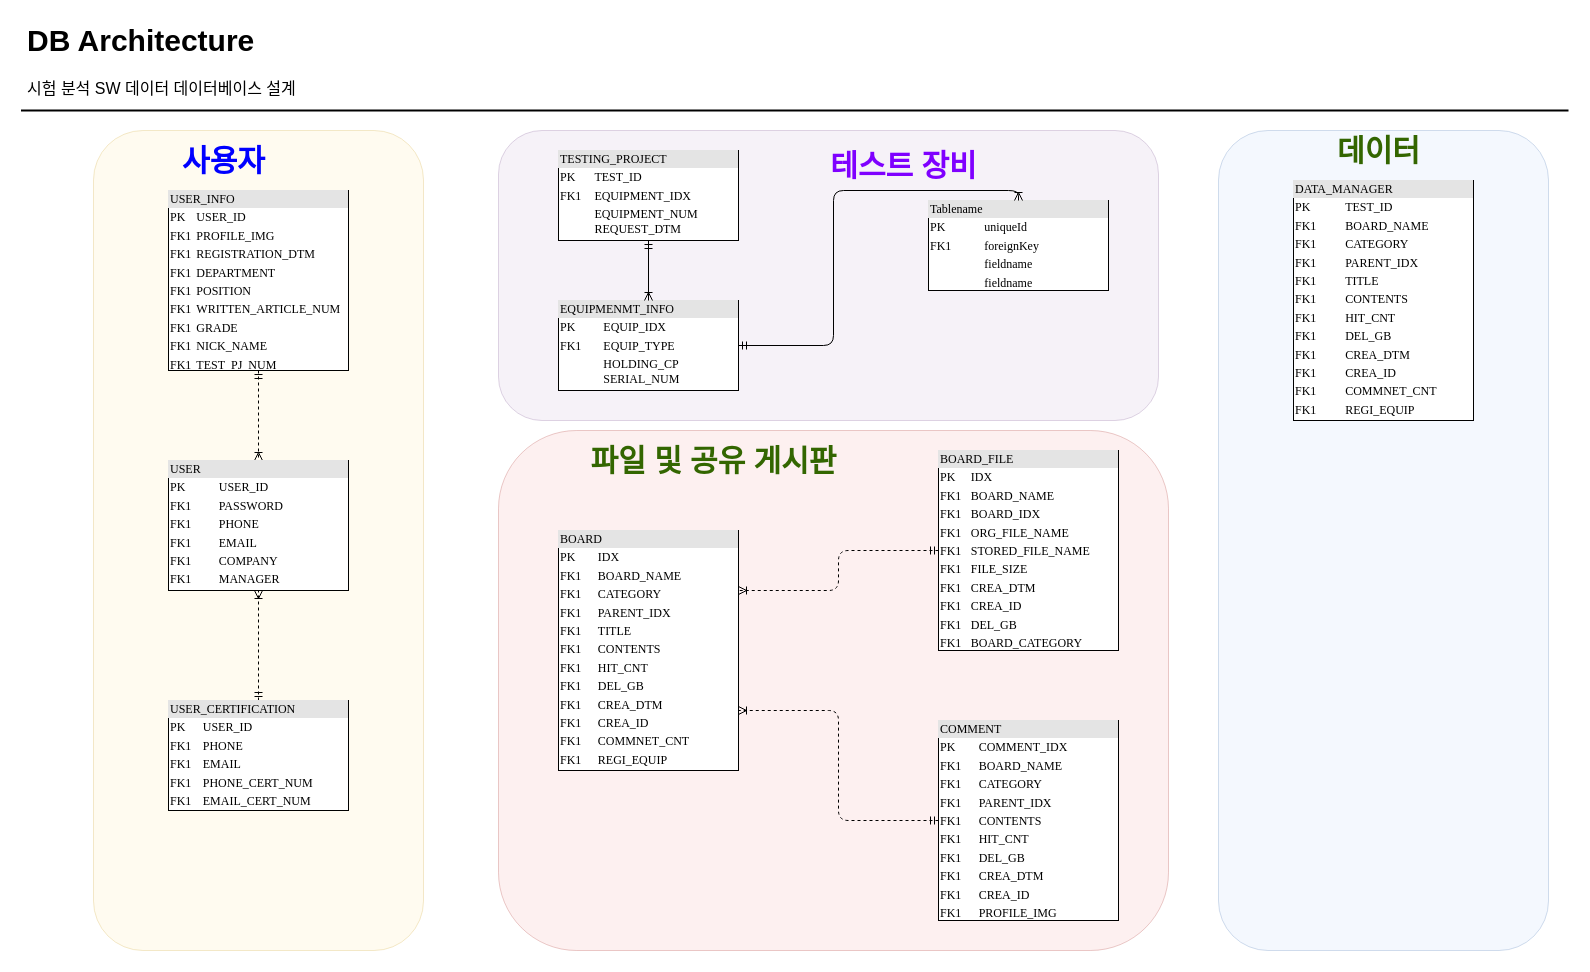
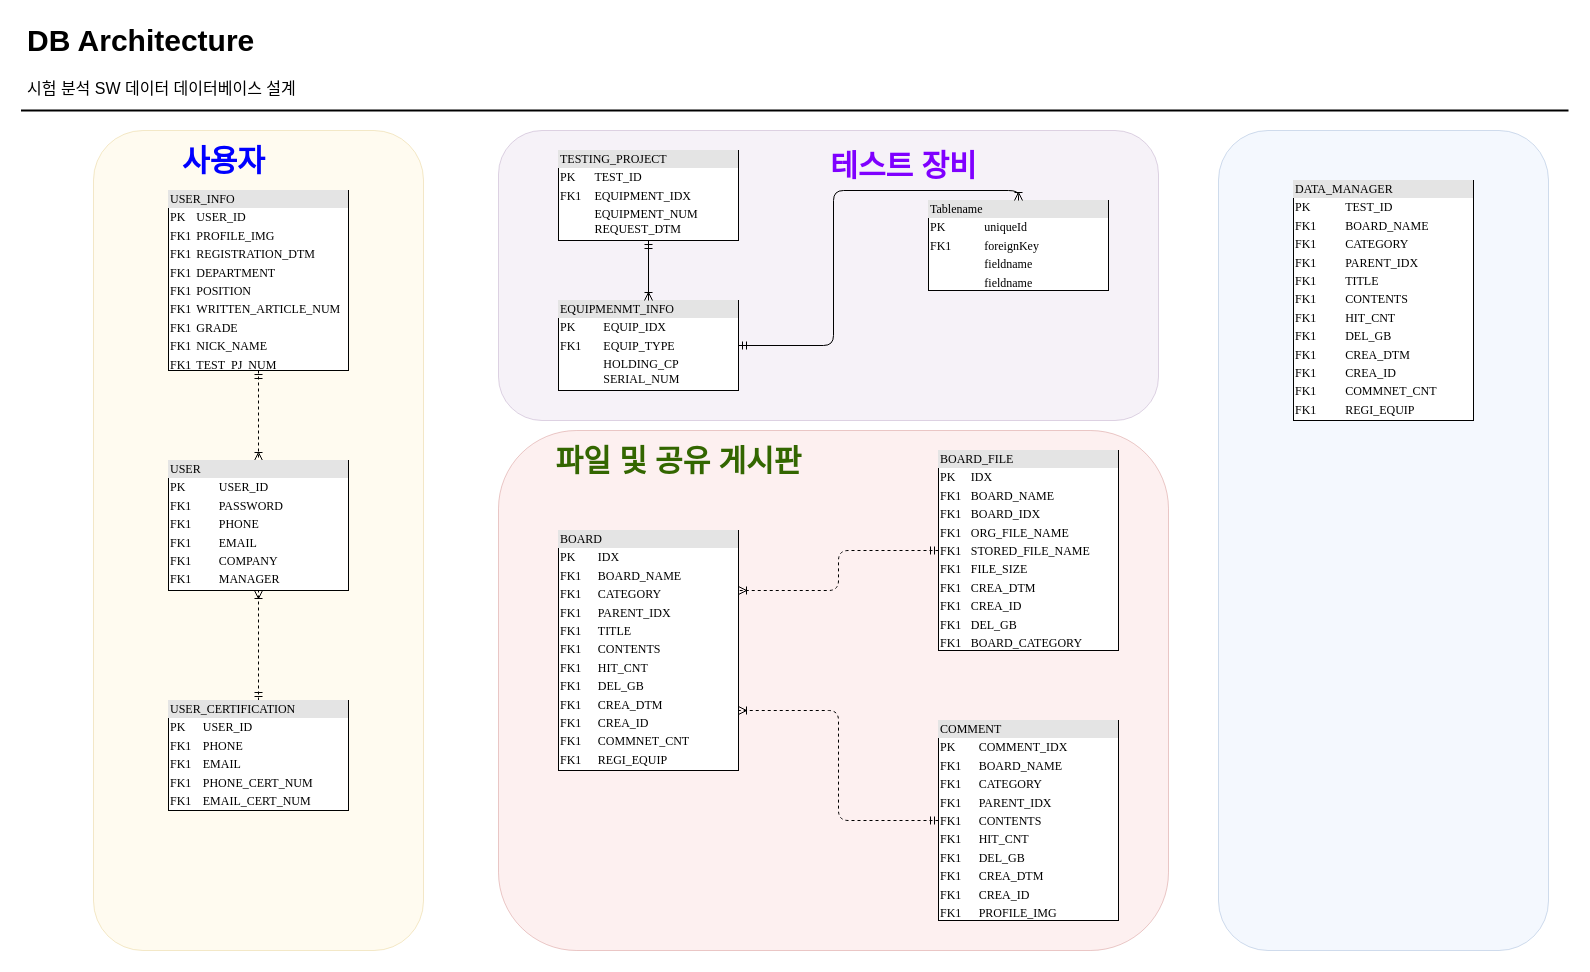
(1379, 151) -> none
(714, 461) -> (679, 461)
